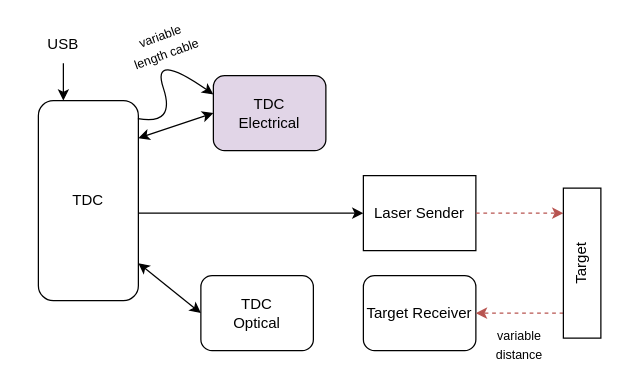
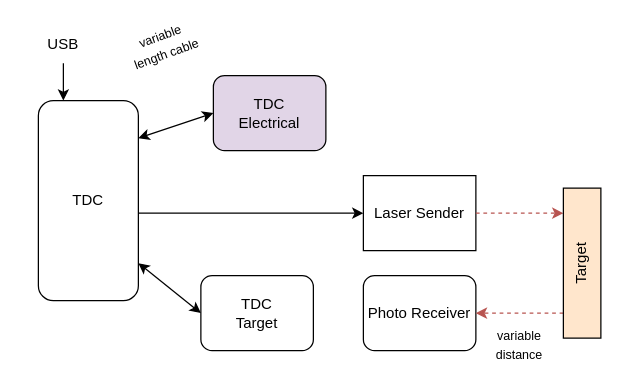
(162, 84) -> none
(582, 263) -> (582, 263)
(257, 313) -> (257, 313)
(419, 313) -> (419, 313)
